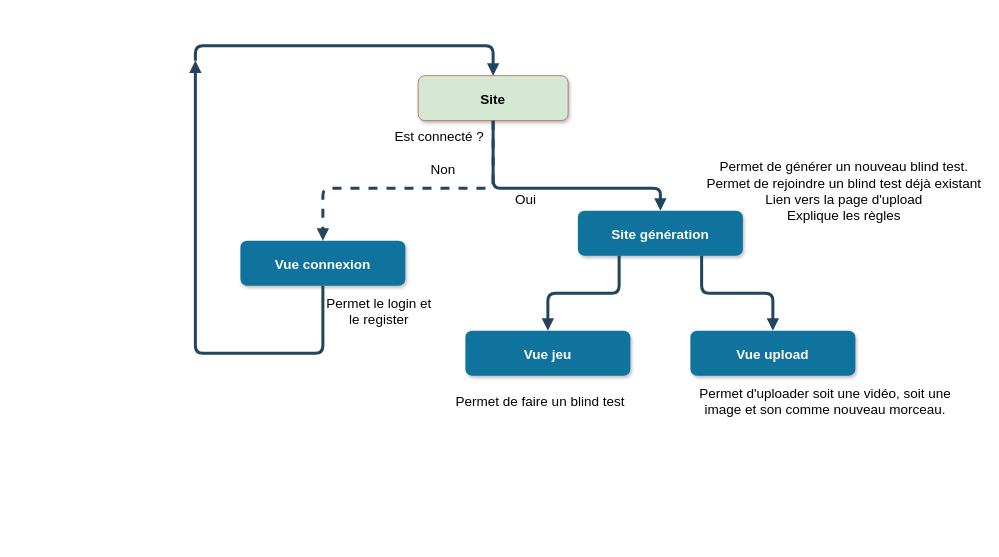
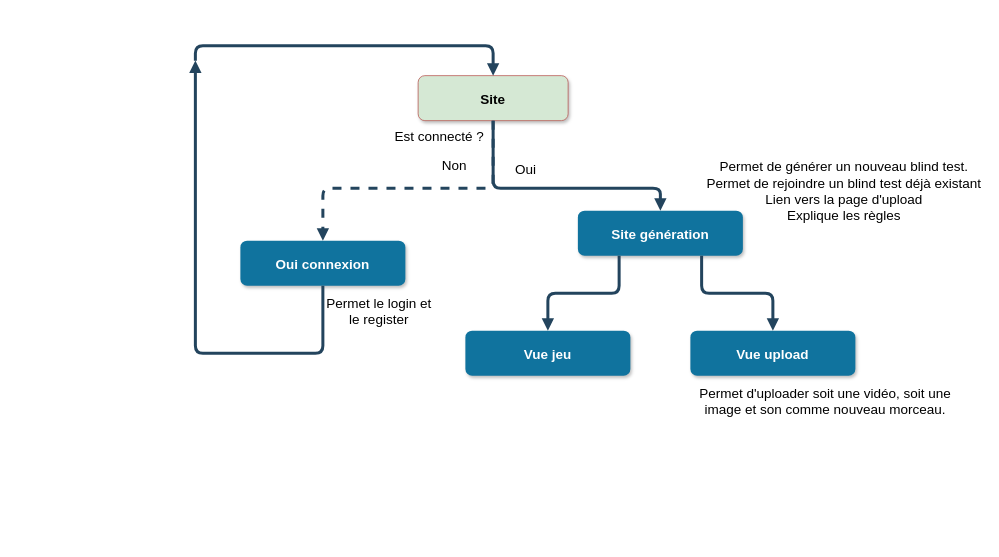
(443, 169) -> (454, 165)
(525, 199) -> (525, 169)
(323, 264) -> (323, 264)
(540, 402) -> none
